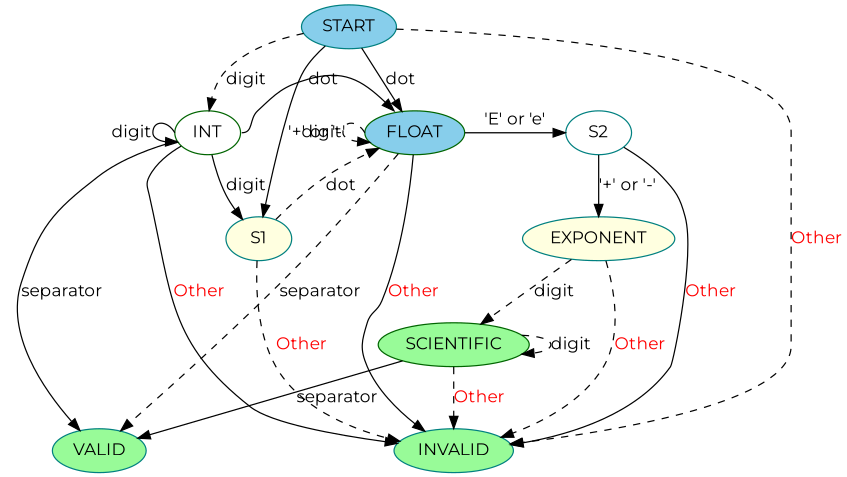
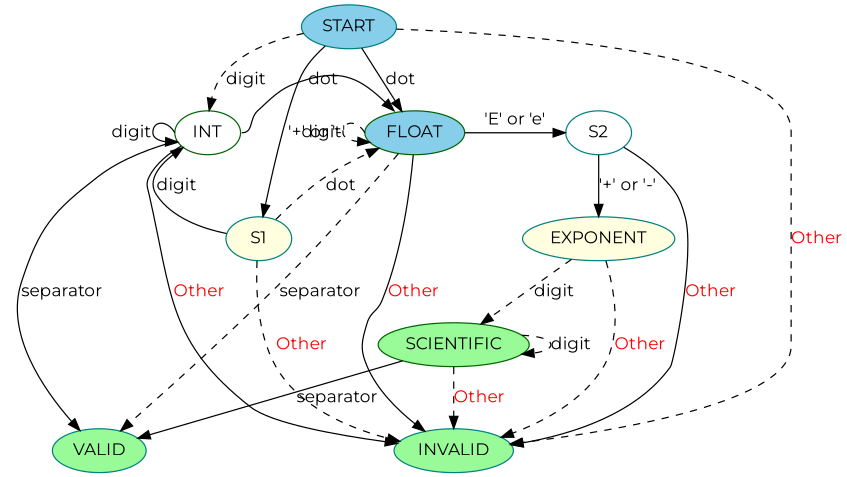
(221, 183) -> (168, 208)
